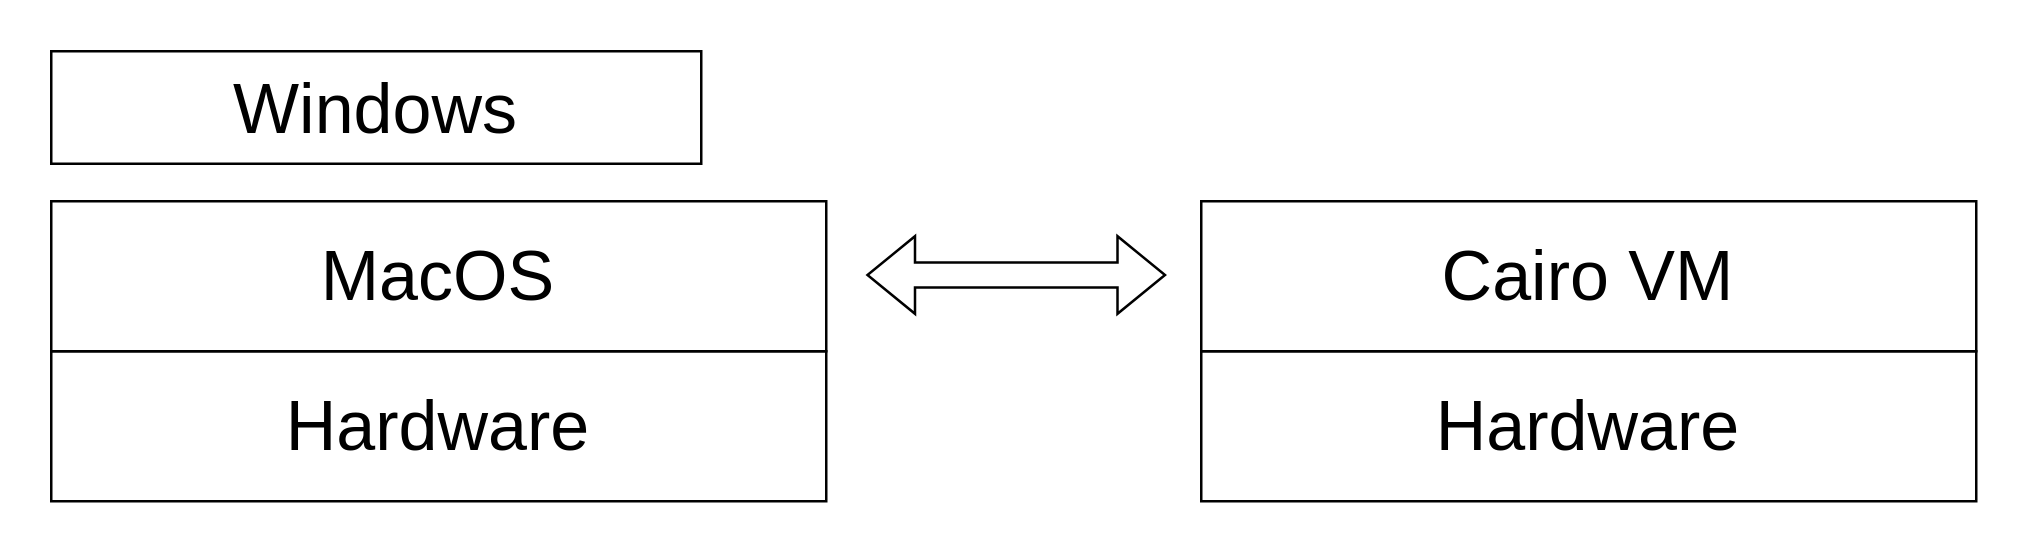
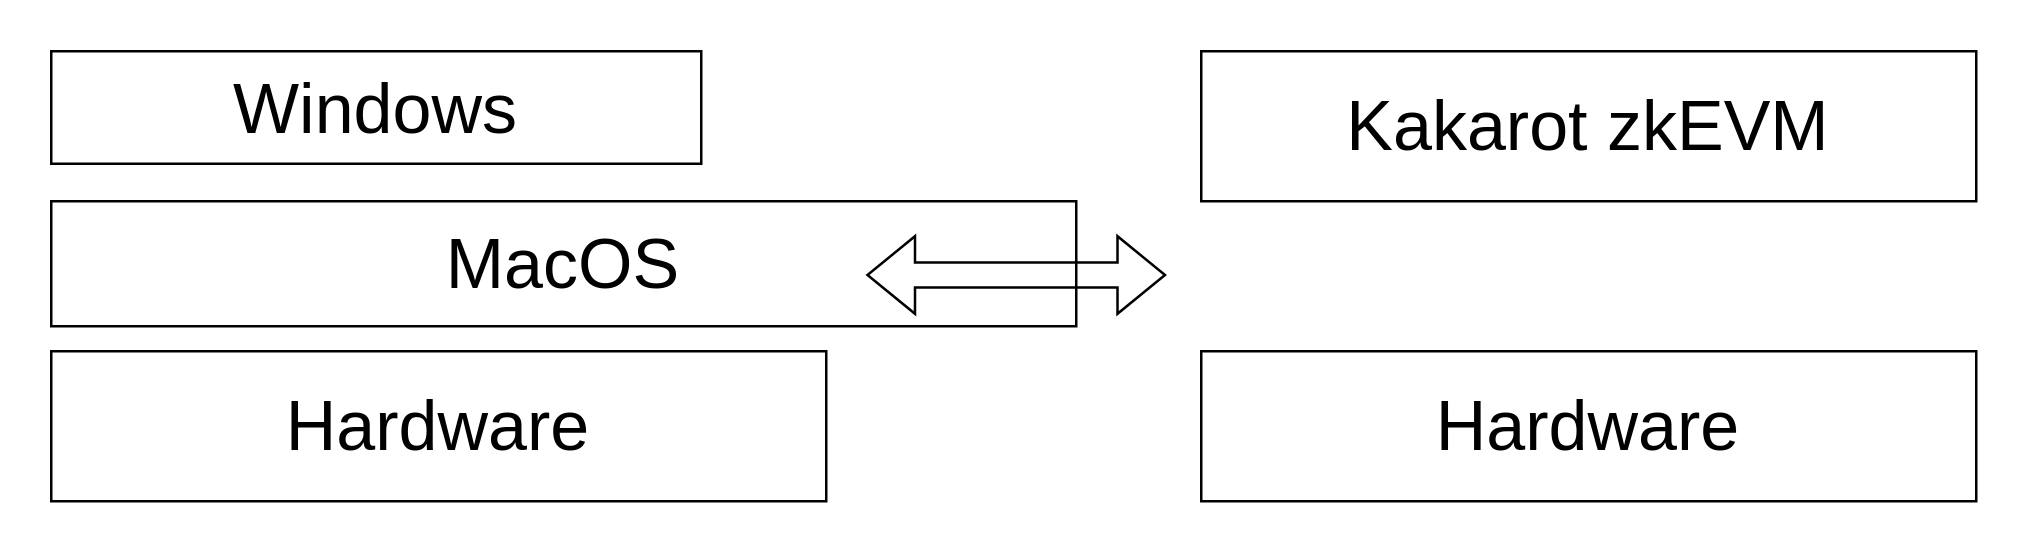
none -> (1589, 126)
(439, 276) -> (564, 264)
(1589, 276) -> none
